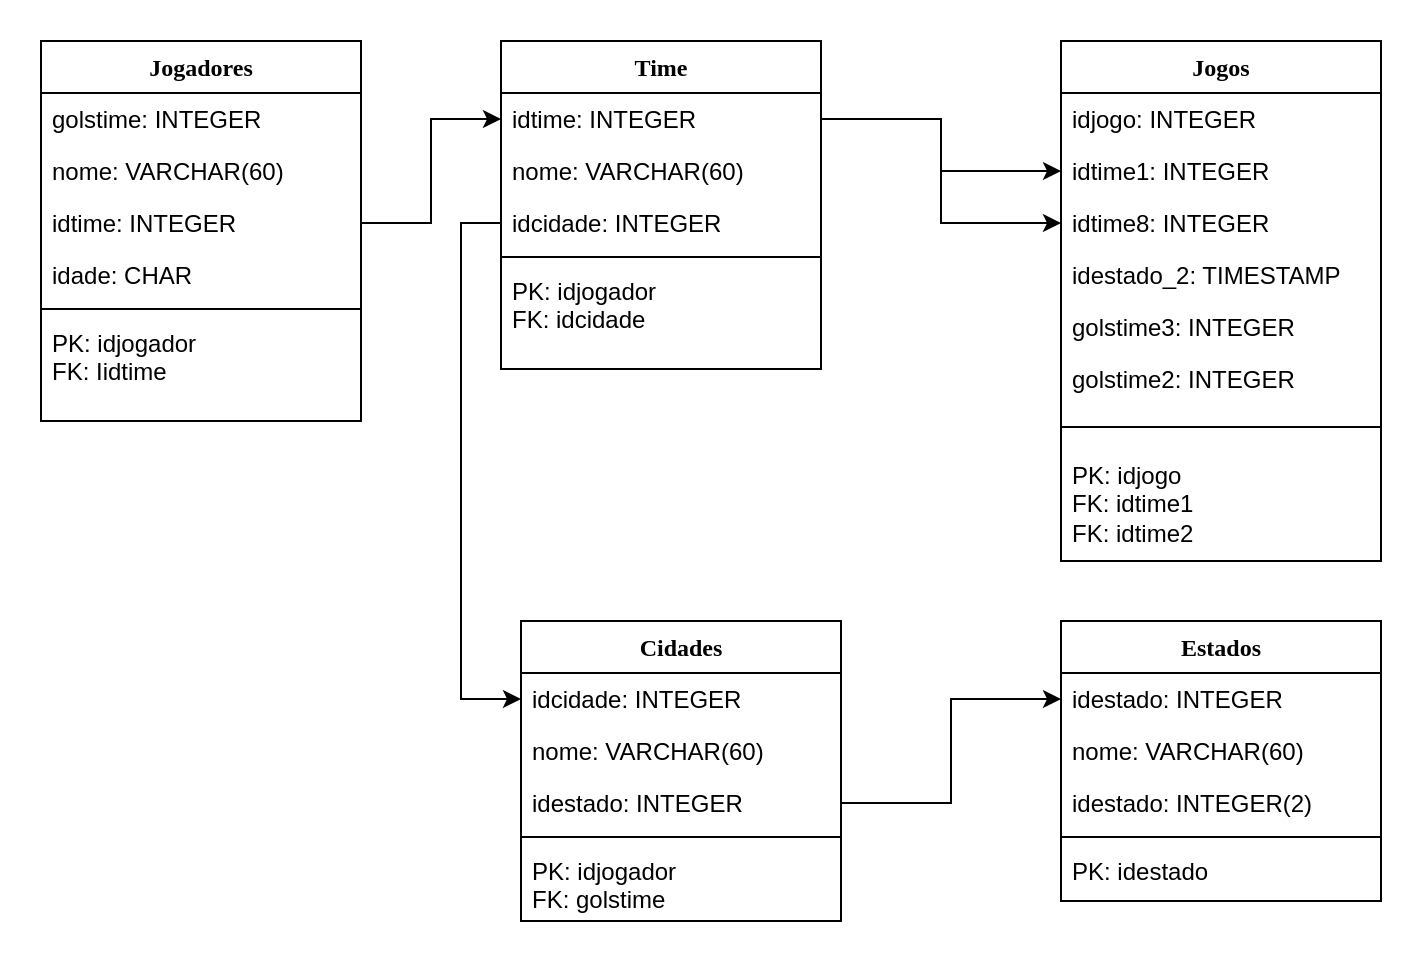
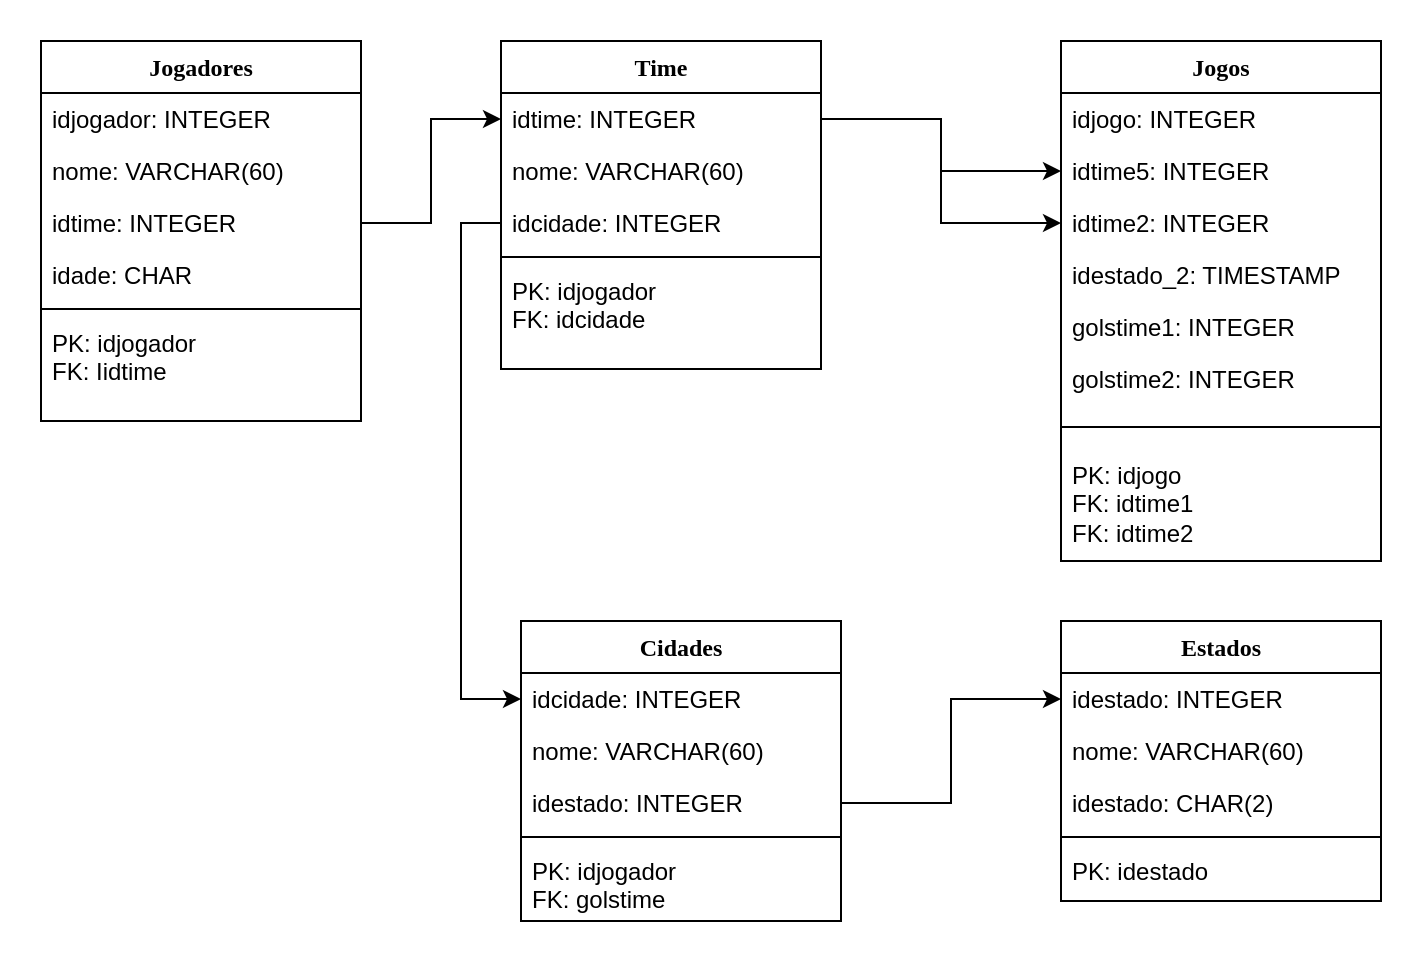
(155, 121) -> (165, 121)
(1168, 173) -> (1168, 173)
(1168, 225) -> (1168, 225)
(1181, 329) -> (1181, 329)
(1198, 805) -> (1178, 805)
